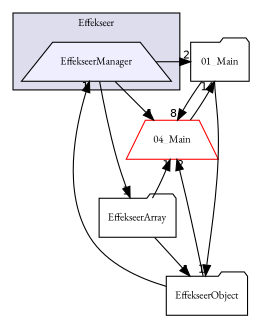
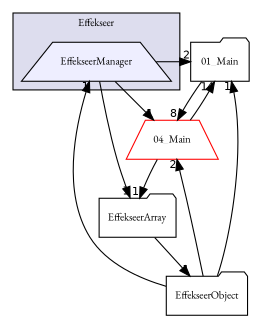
(217, 173) -> (236, 185)
(160, 184) -> (150, 174)
